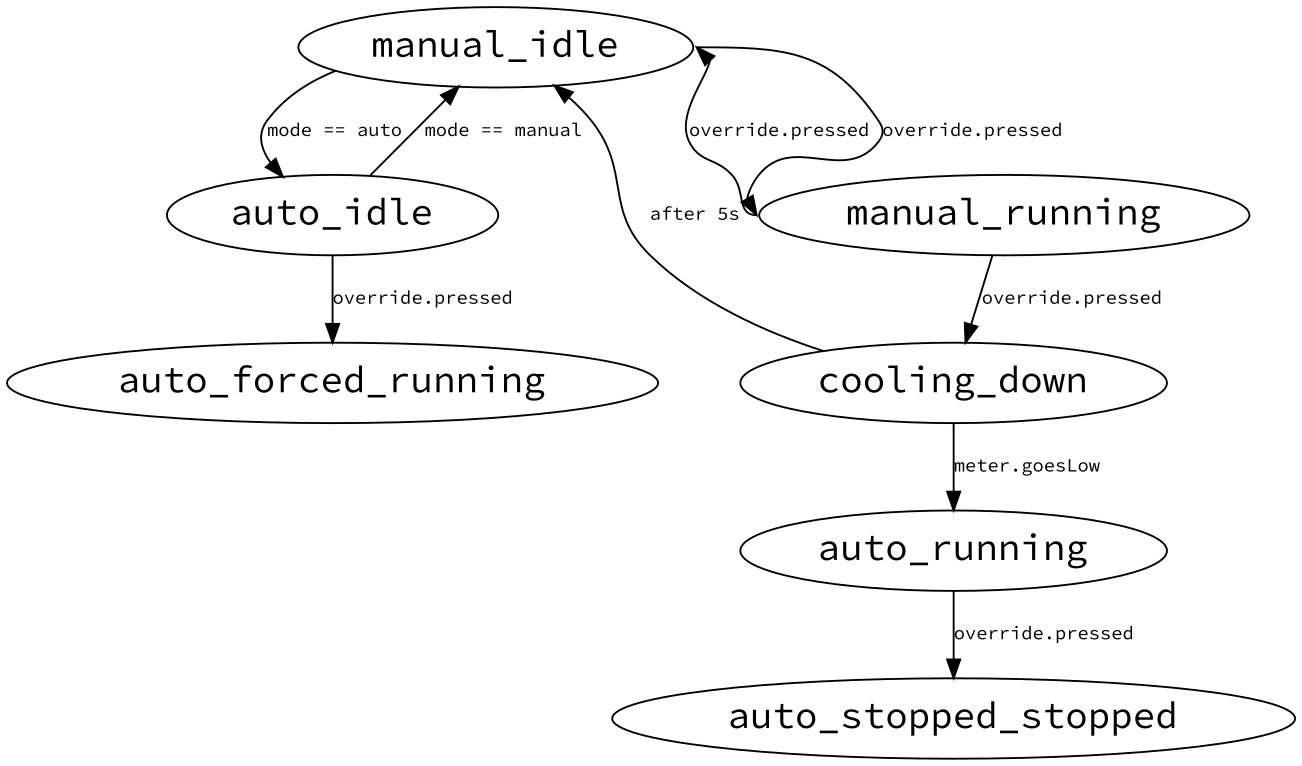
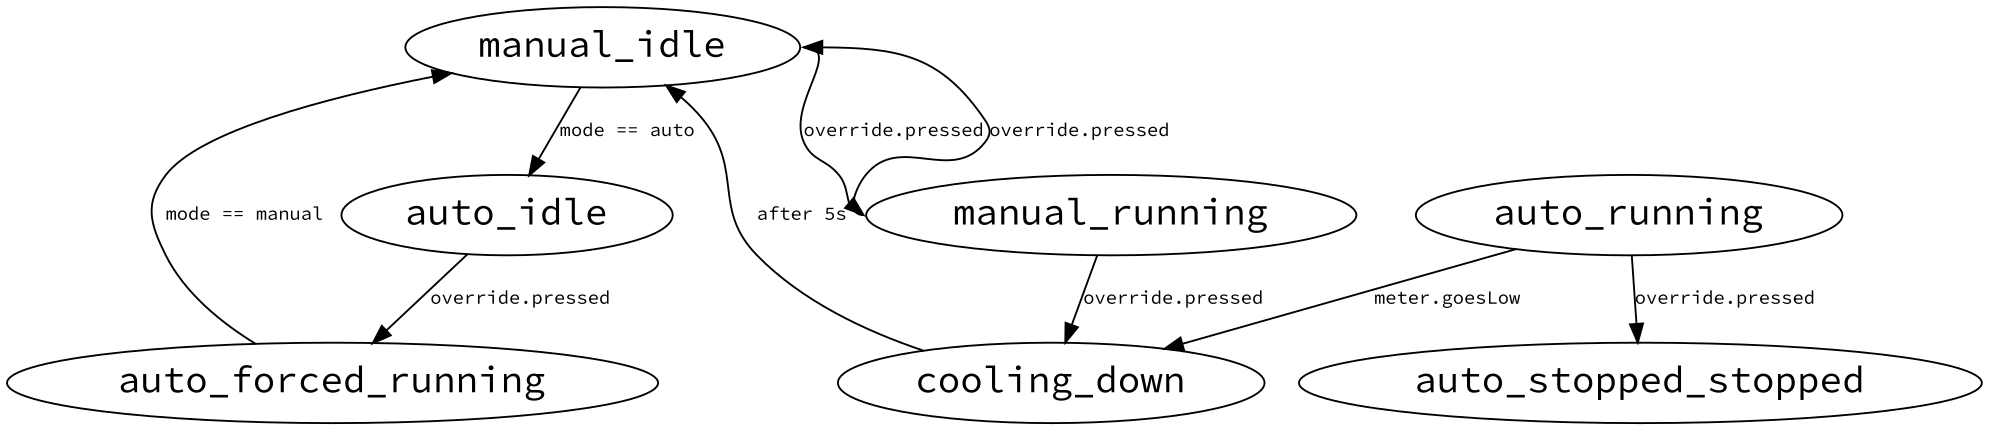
(407, 138) -> (194, 152)
(954, 457) -> (1349, 296)
